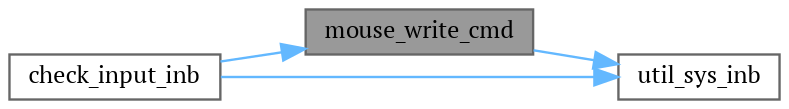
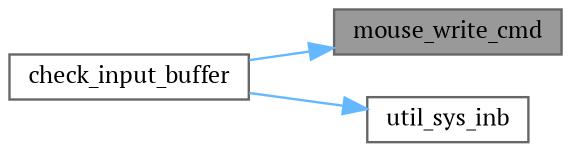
(564, 55) -> none
(115, 77) -> (129, 77)
